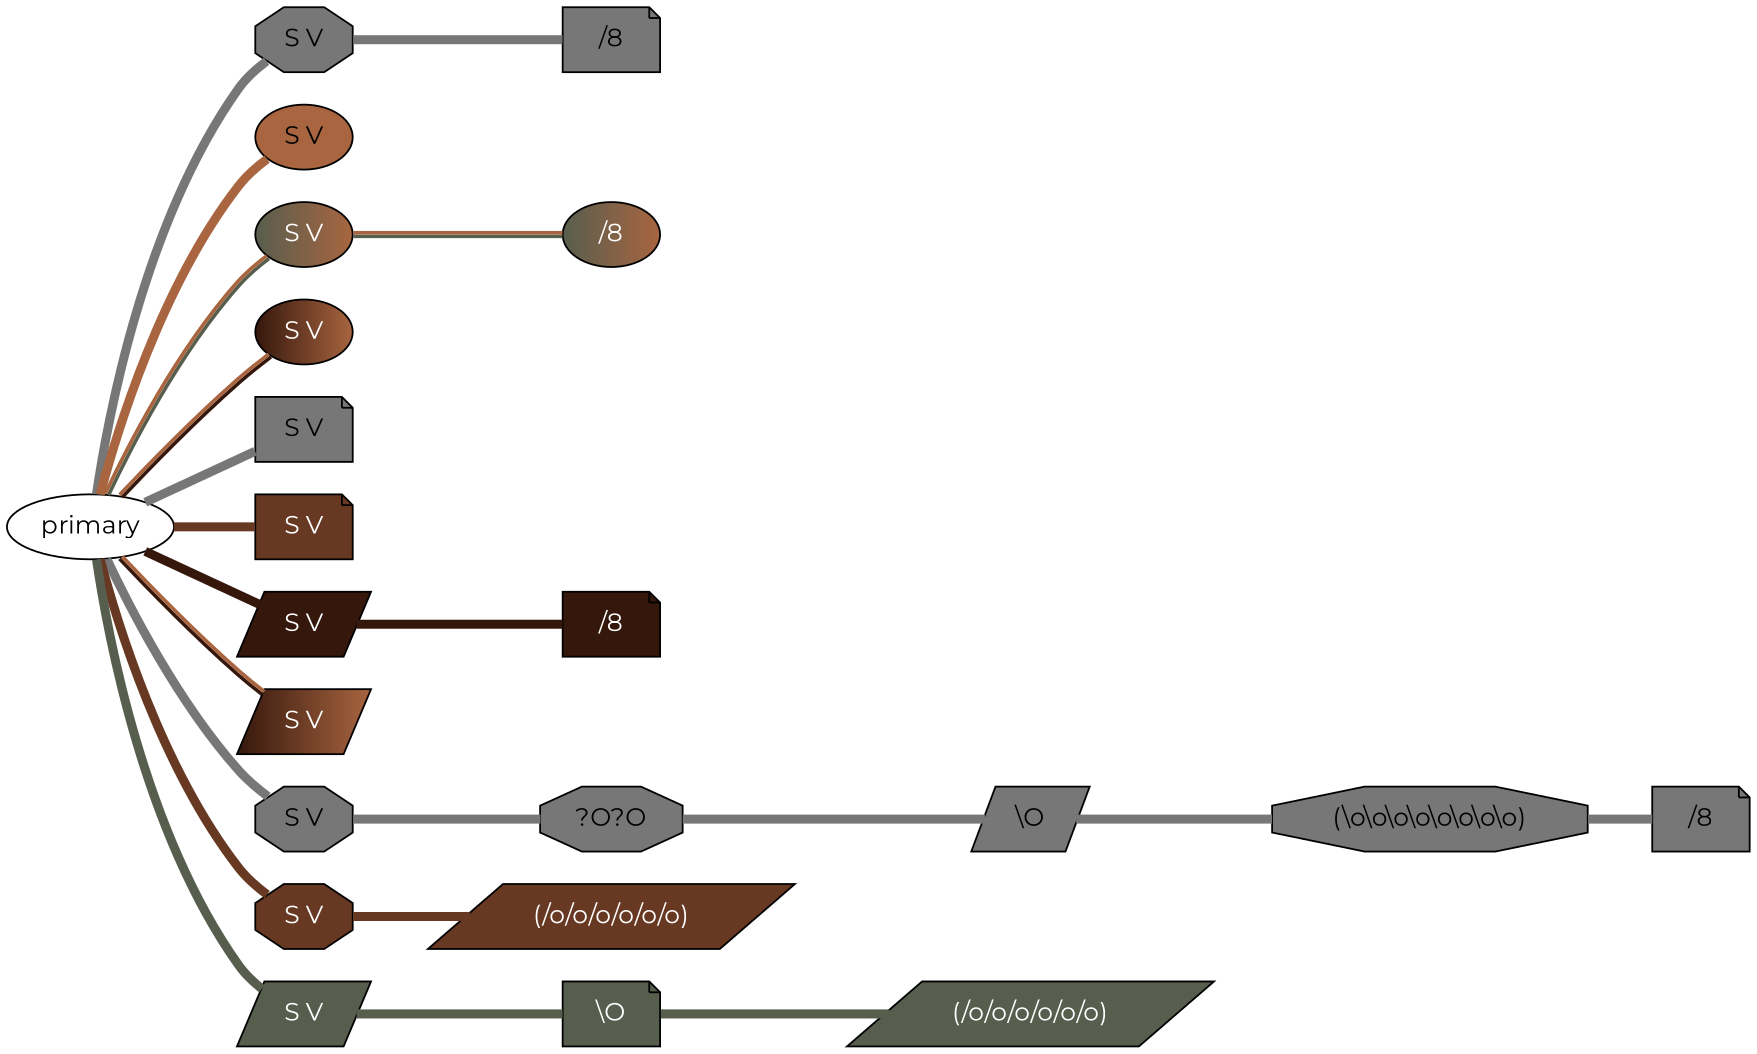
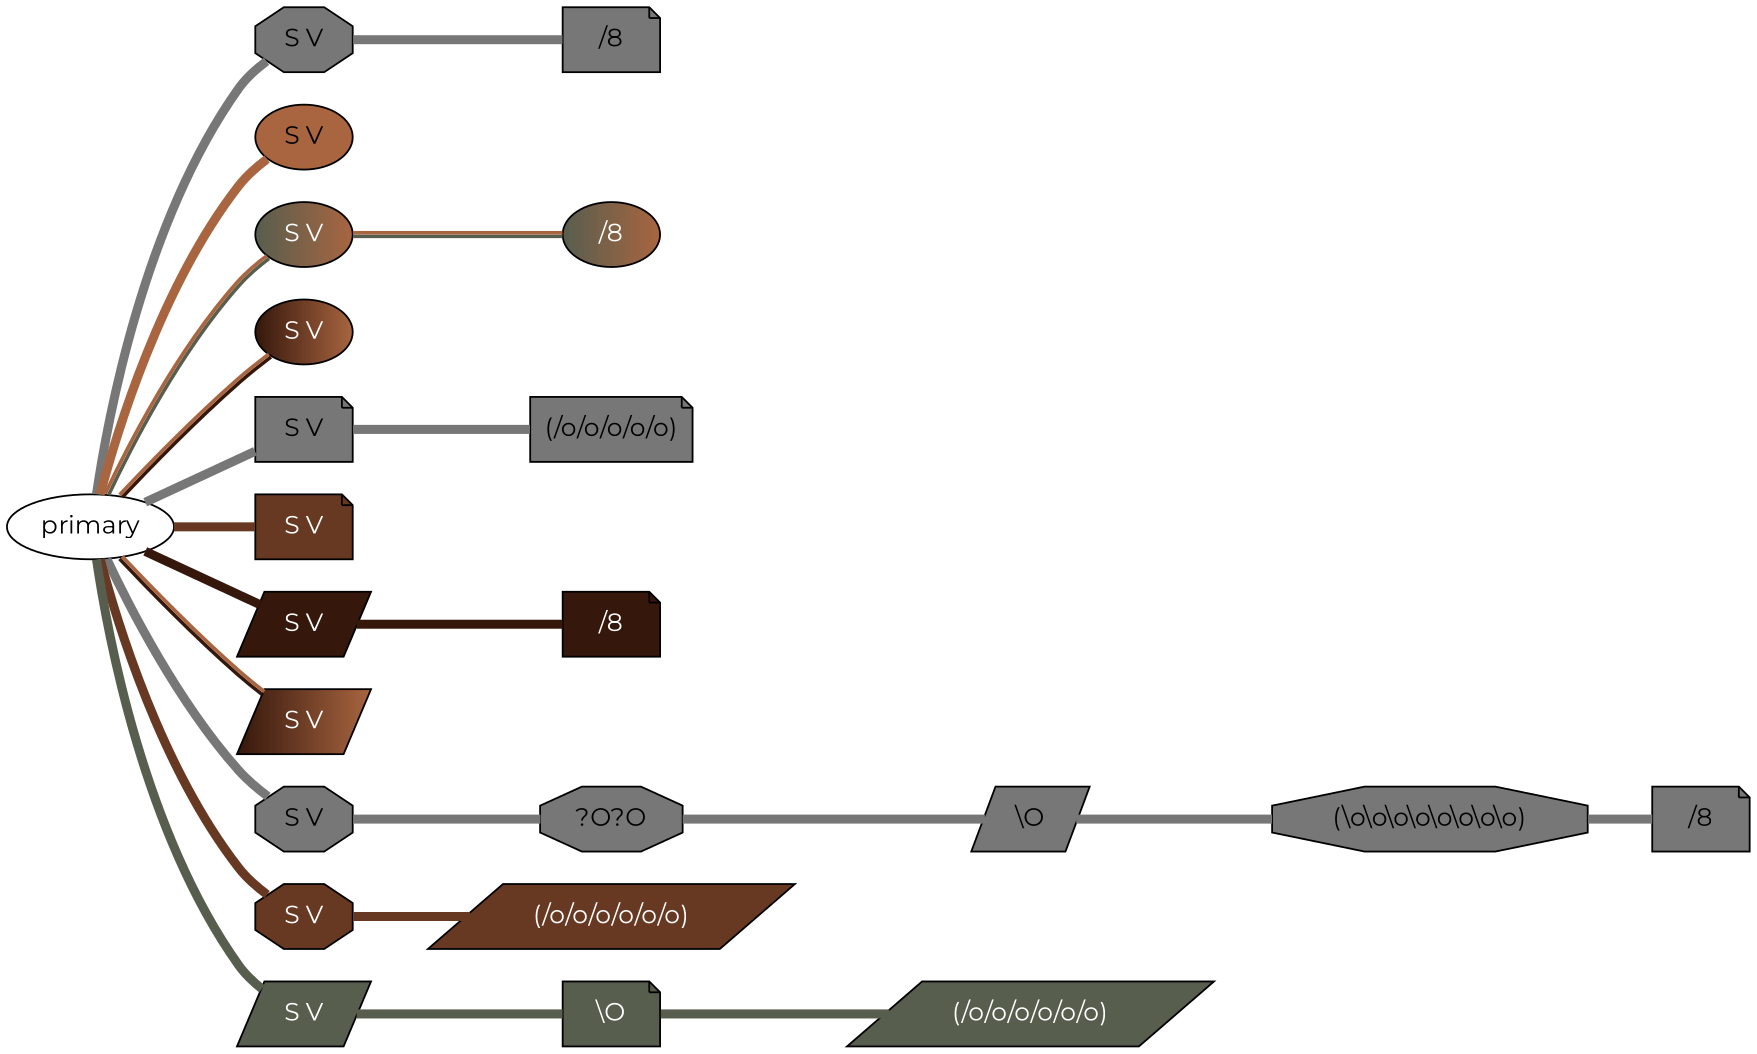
none -> (611, 429)
